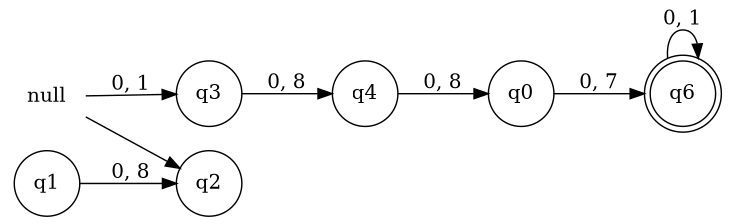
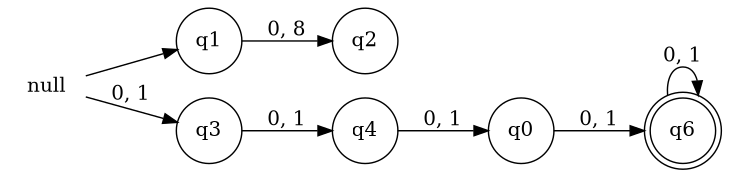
(287, 83) -> (287, 120)
(443, 83) -> (443, 120)
(599, 83) -> (599, 120)
(126, 139) -> (124, 65)
